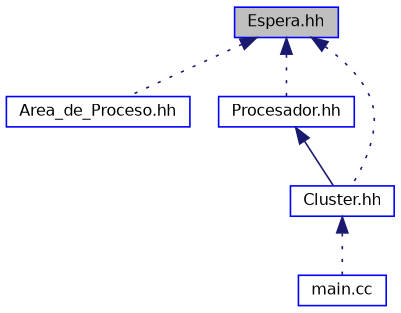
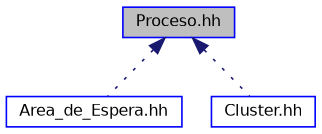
(286, 22) -> (179, 22)
(98, 112) -> (94, 112)
(286, 112) -> none
(342, 290) -> none
